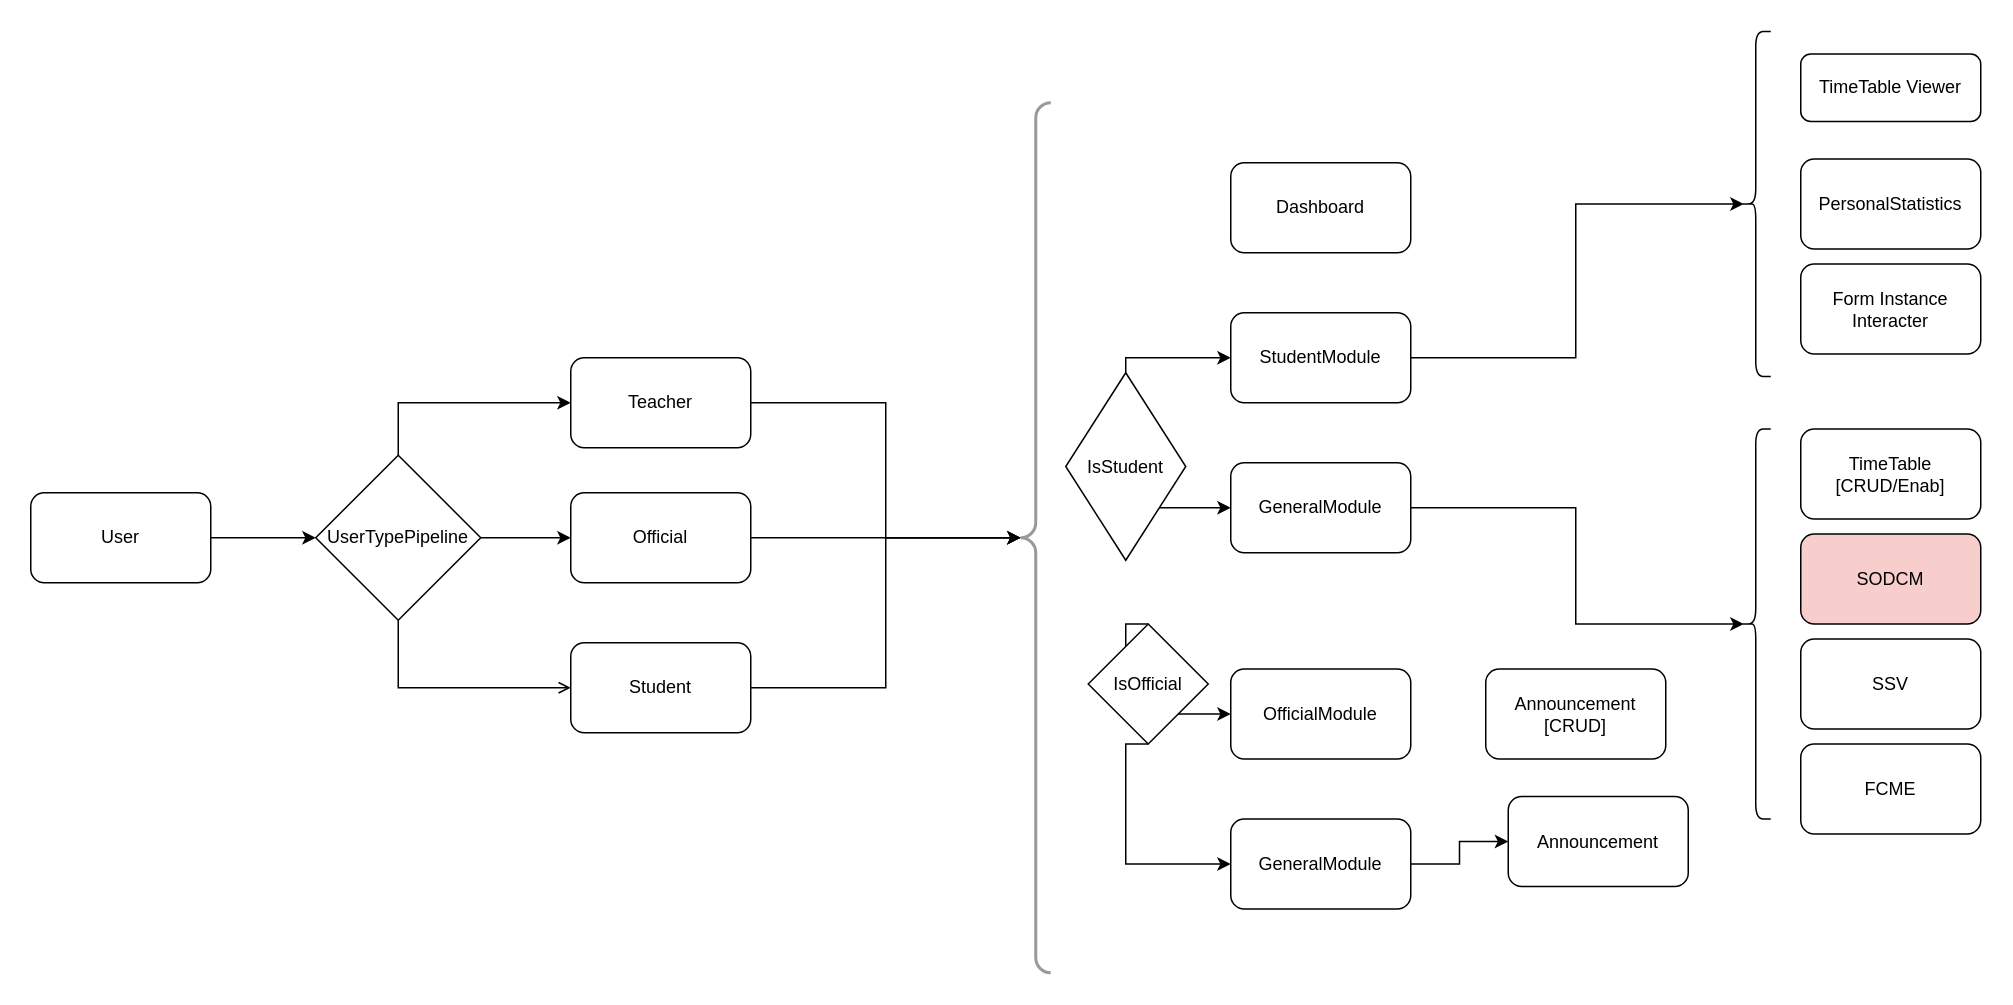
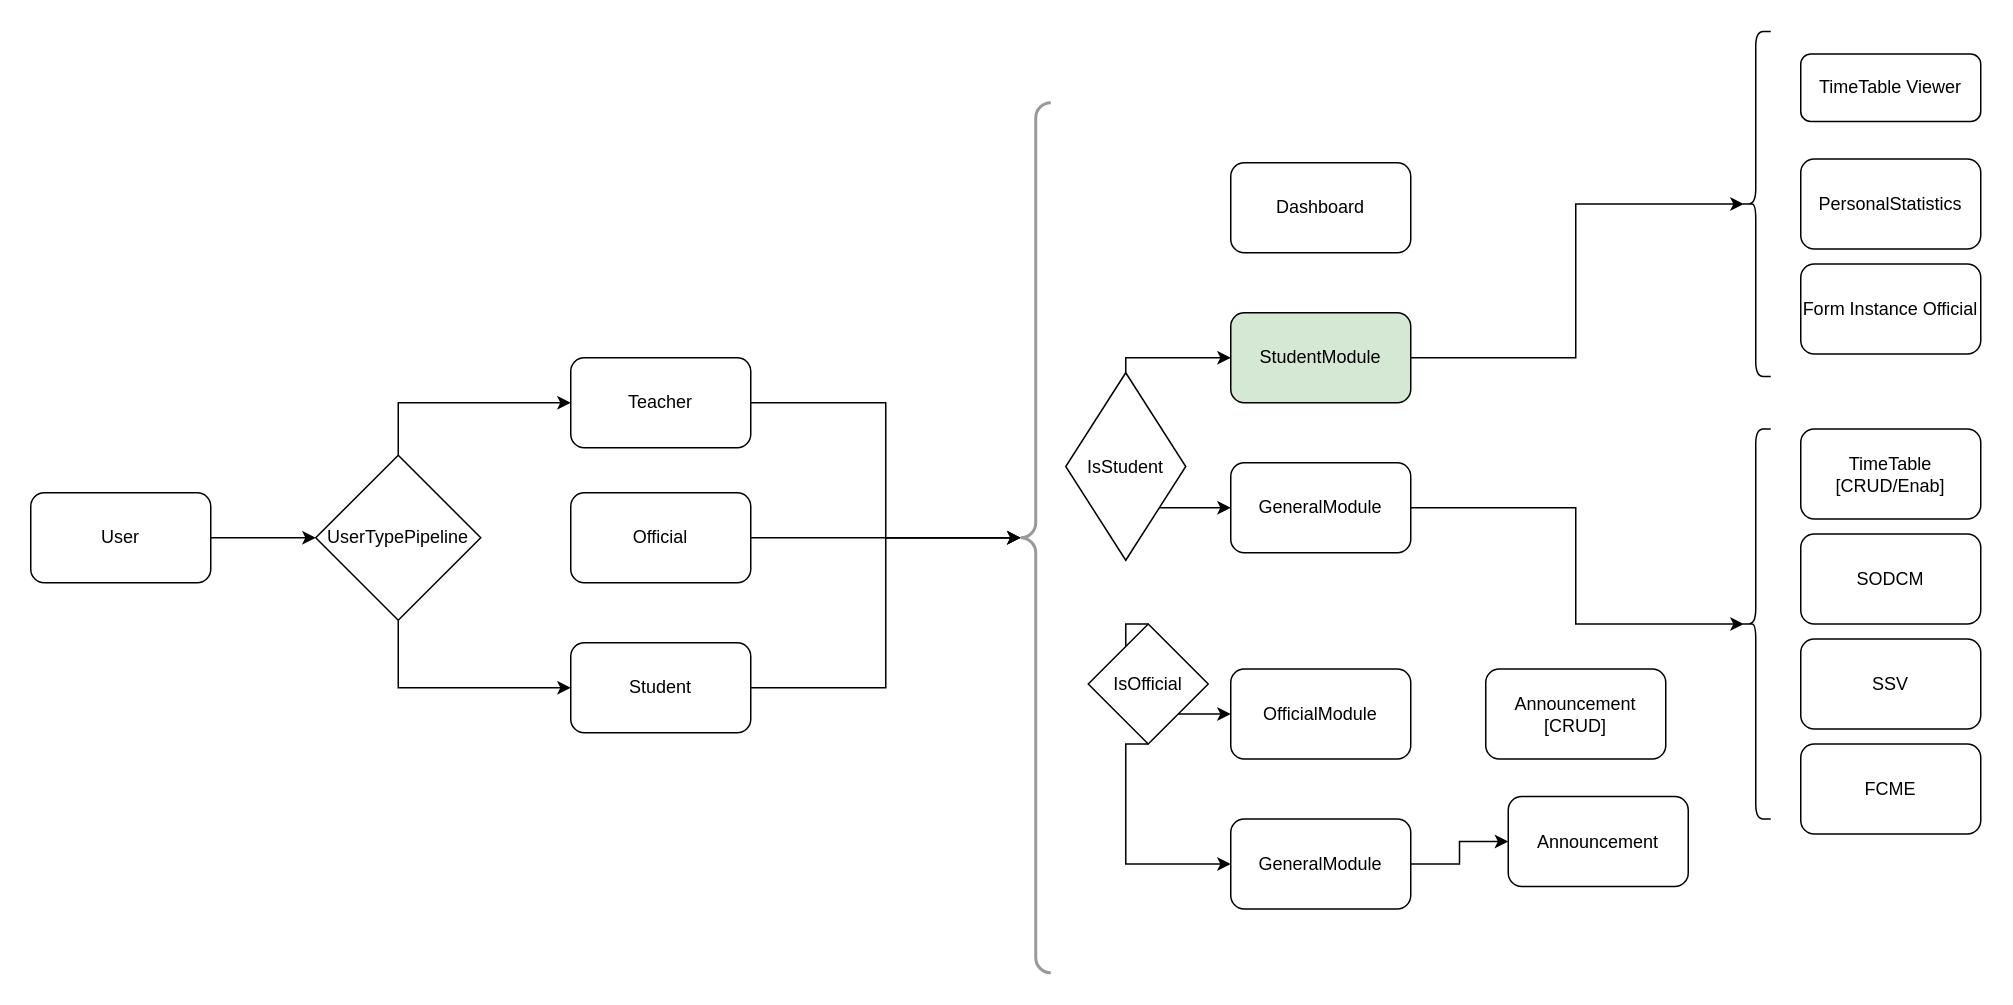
(1891, 310) -> (1891, 310)
(1321, 358) -> (1321, 358)
(521, 538) -> none
(1891, 579) -> (1891, 579)
(561, 688) -> (559, 688)
